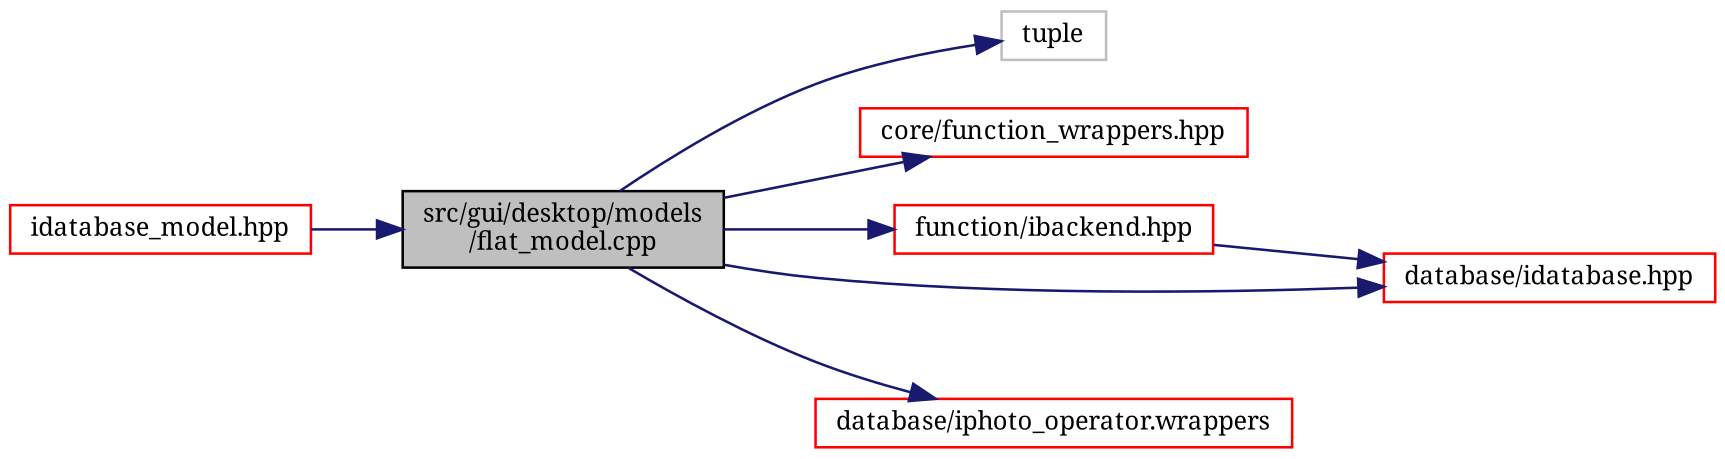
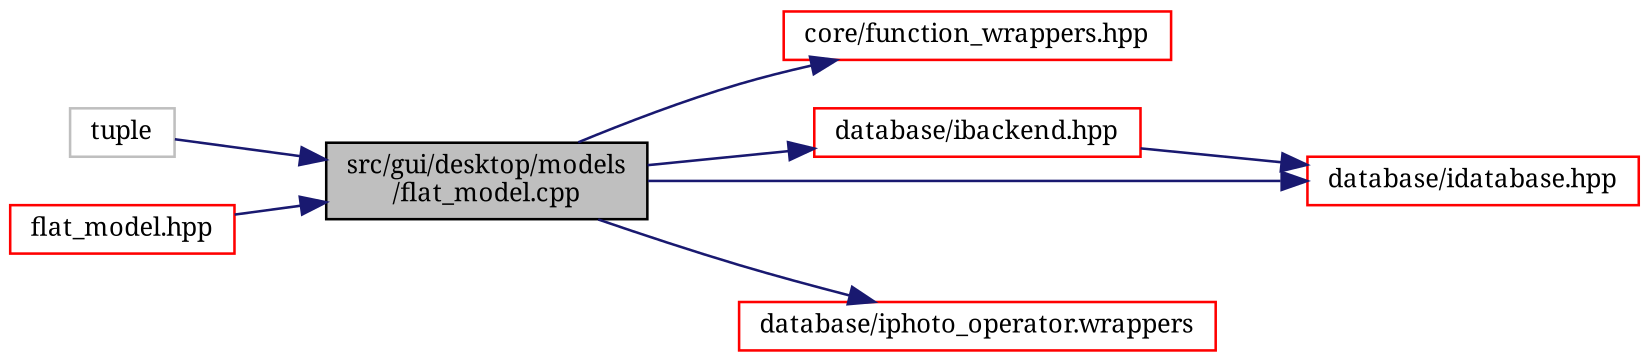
(789, 95) -> (237, 148)
(161, 229) -> (122, 229)
(1054, 229) -> (977, 133)
